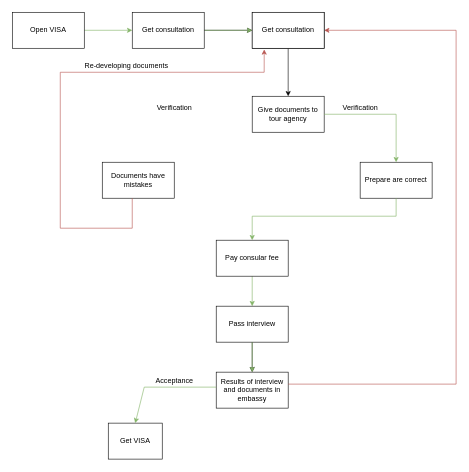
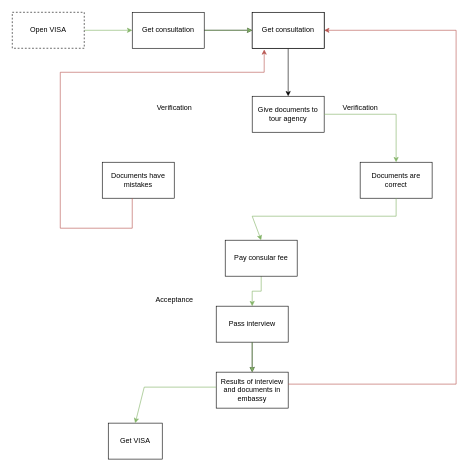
(48, 30) -> (48, 30)
(126, 66) -> none
(396, 180) -> (396, 180)
(252, 258) -> (261, 258)
(174, 381) -> (174, 300)
